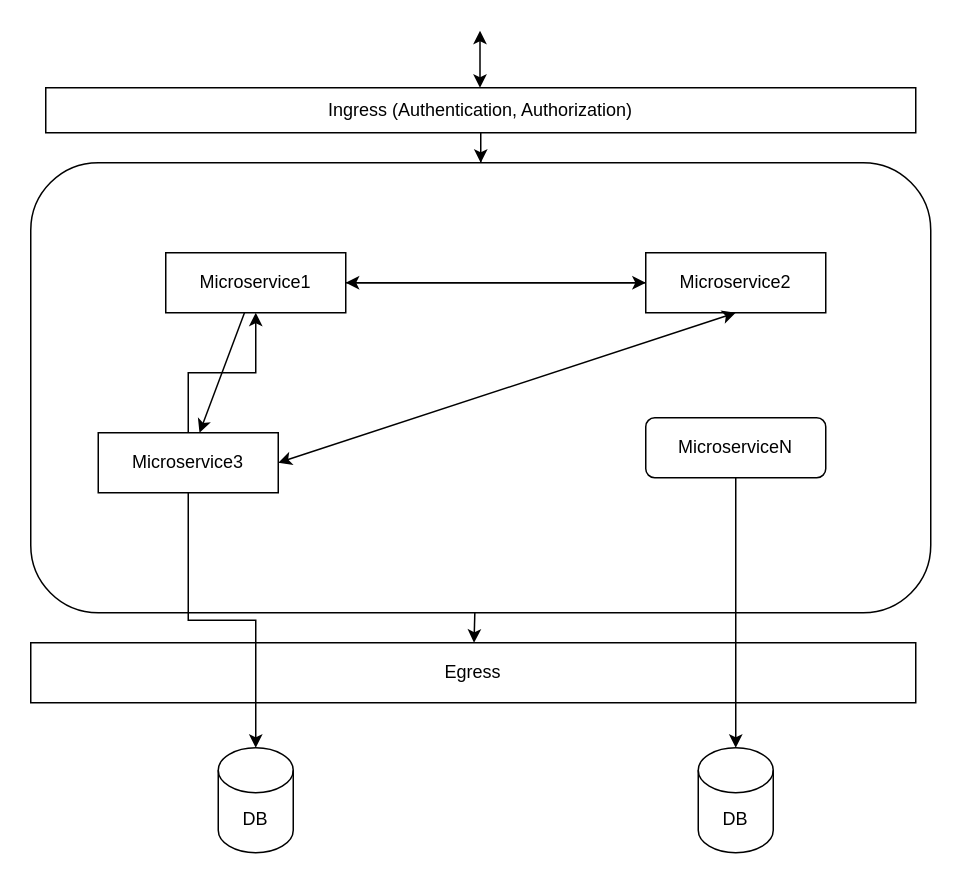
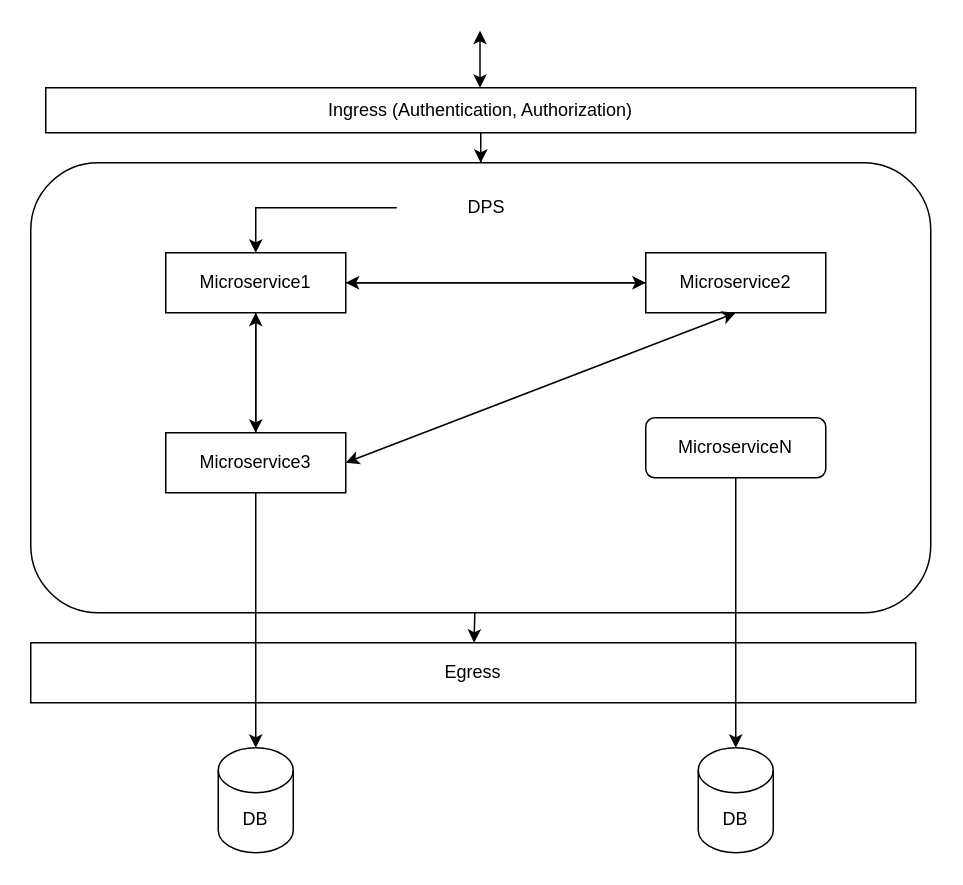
none -> (309, 208)
none -> (487, 208)
(188, 463) -> (256, 463)
